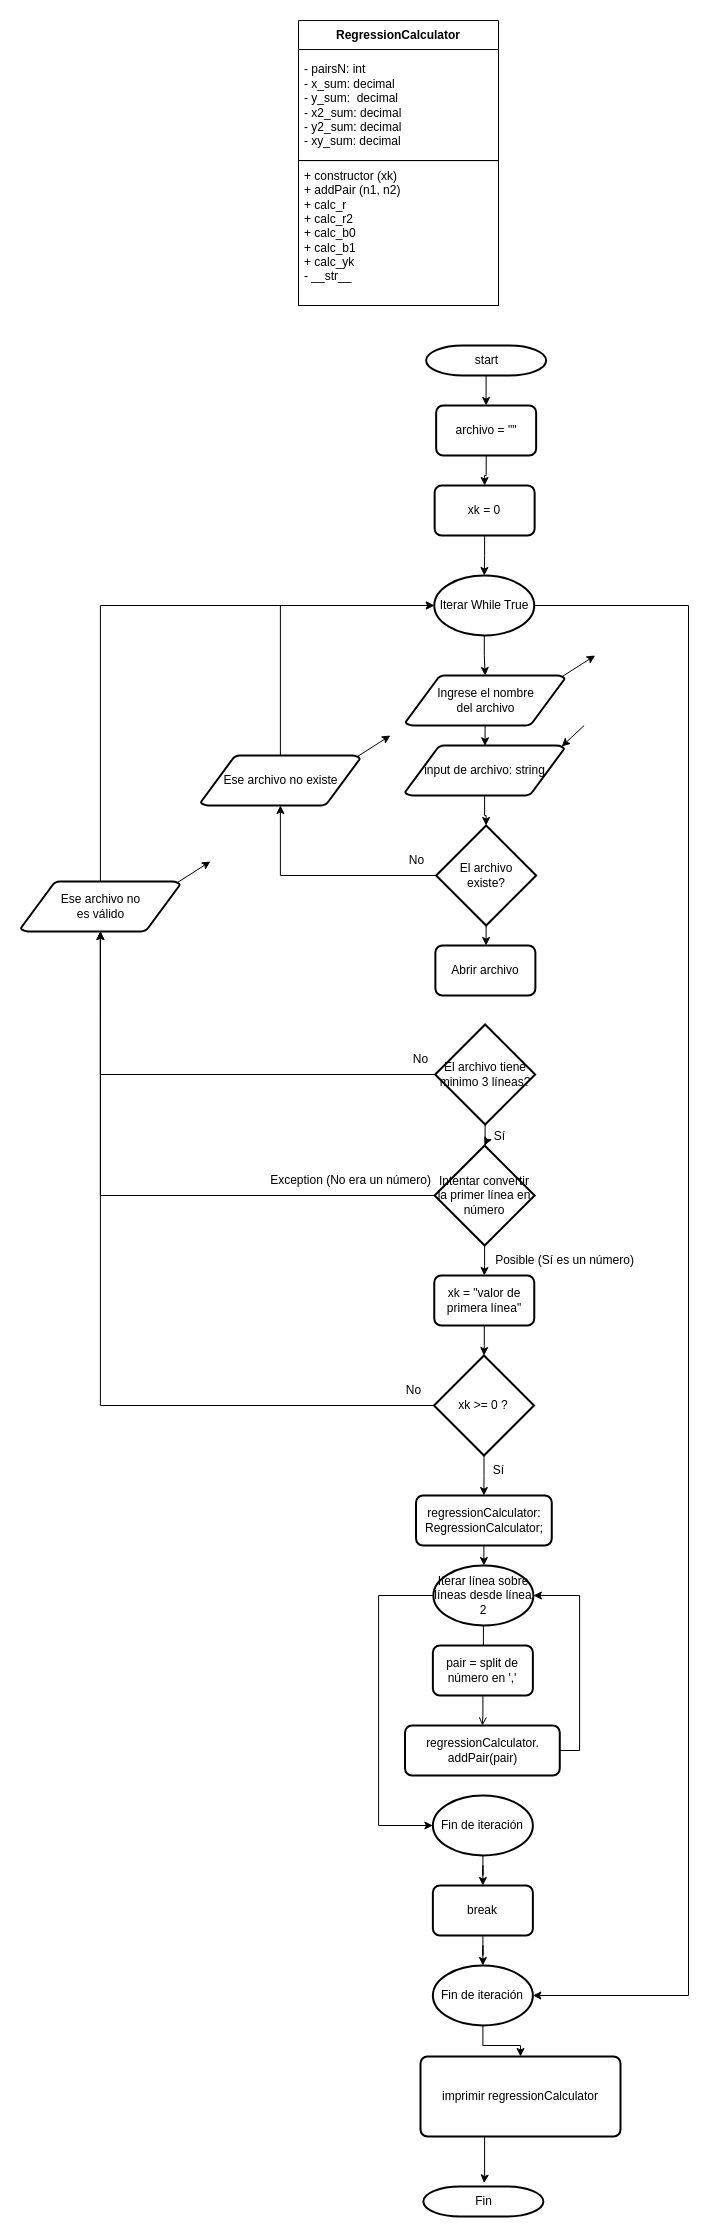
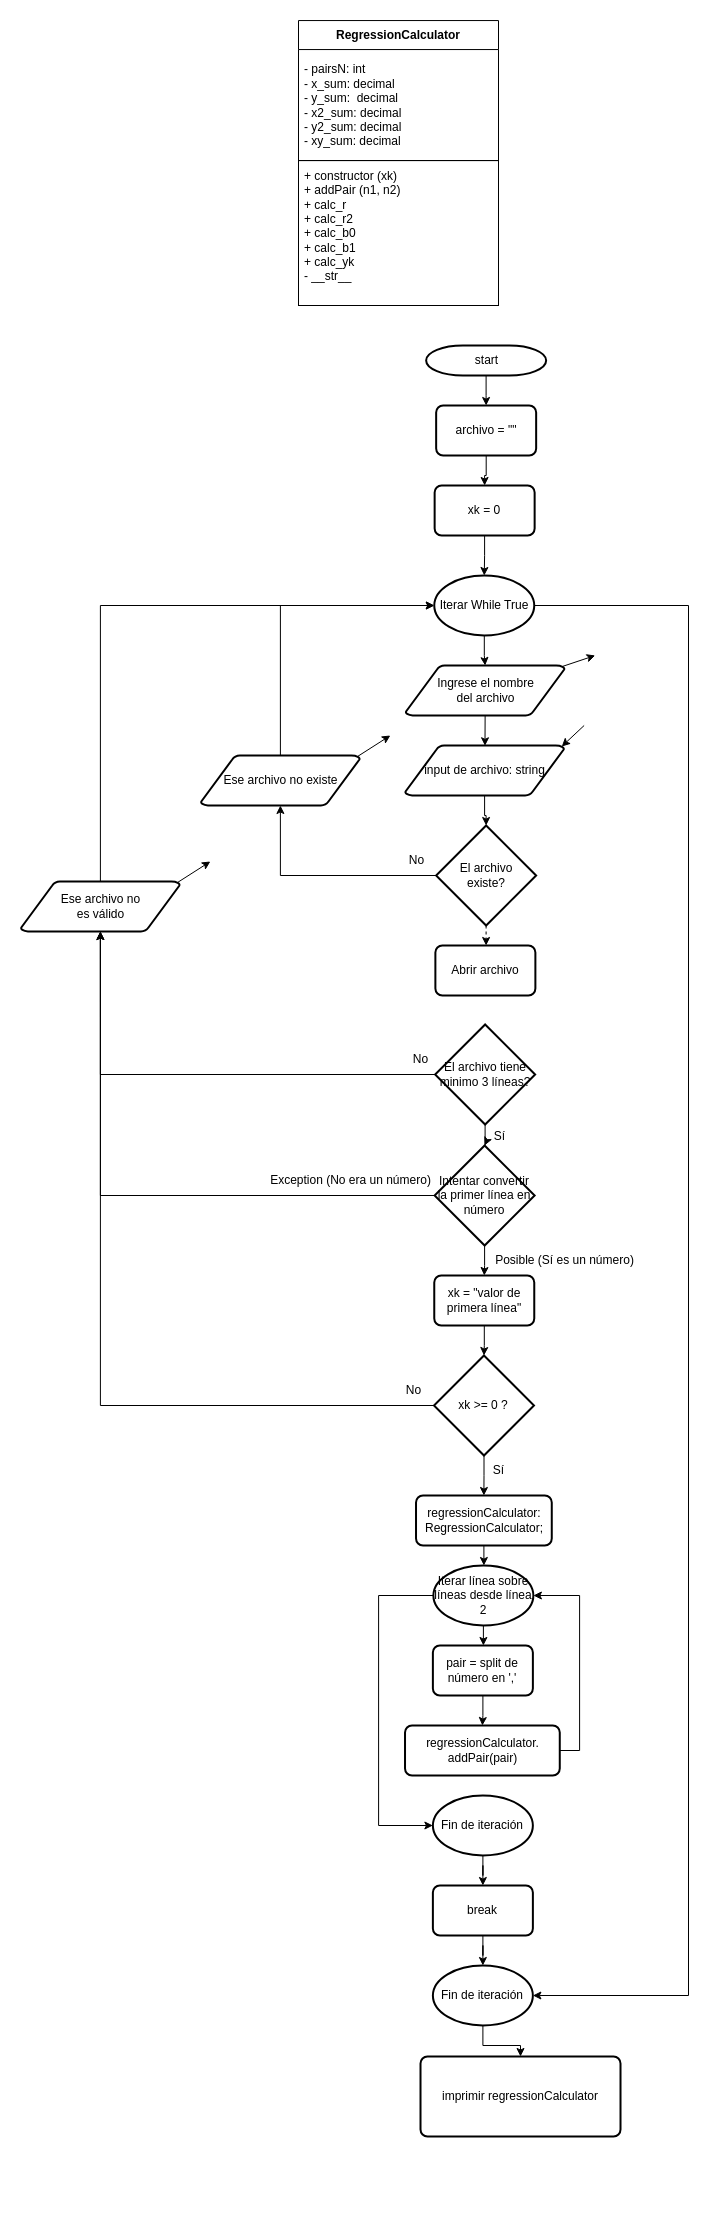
(485, 701) -> (485, 691)
(486, 932) -> (486, 932)
(483, 1640) -> (483, 1637)
(483, 1719) -> (483, 1717)
(485, 2157) -> none
(483, 2202) -> none
